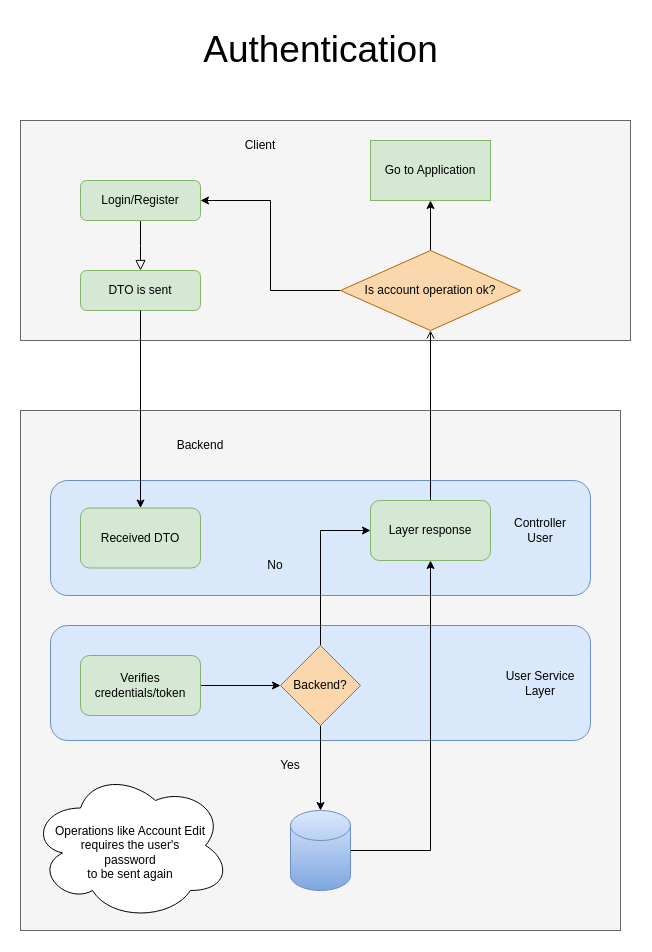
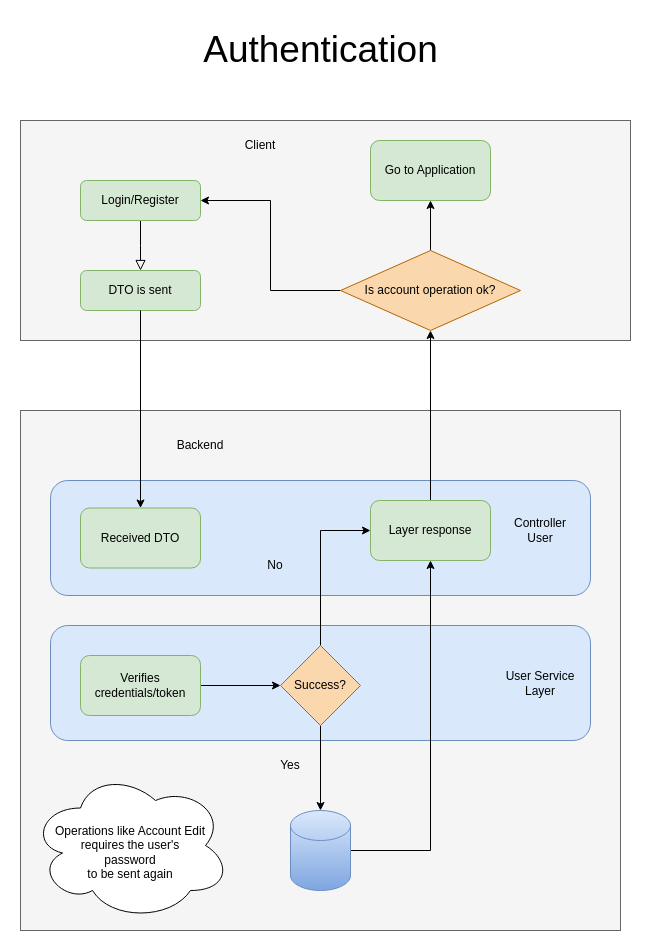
(431, 171) -> (431, 171)
(431, 336) -> (431, 338)
(321, 686) -> (321, 686)
